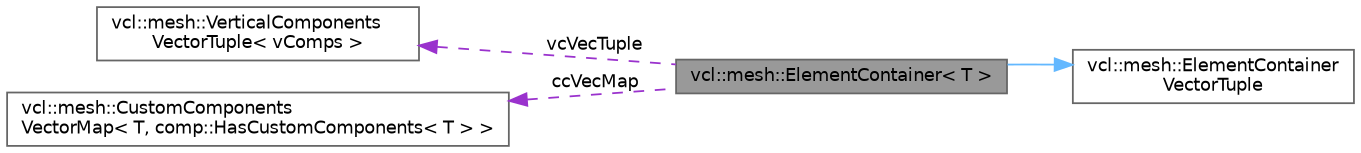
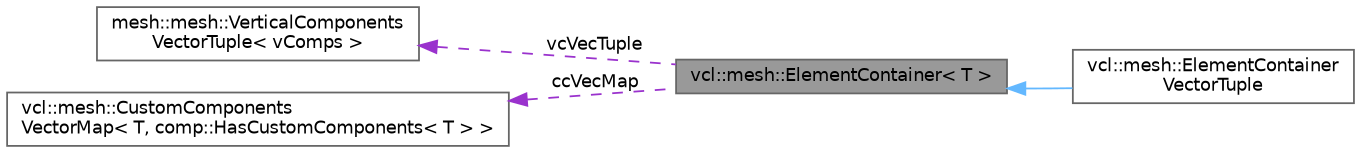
(258, 34) -> (258, 34)
(1031, 64) -> (1049, 88)
